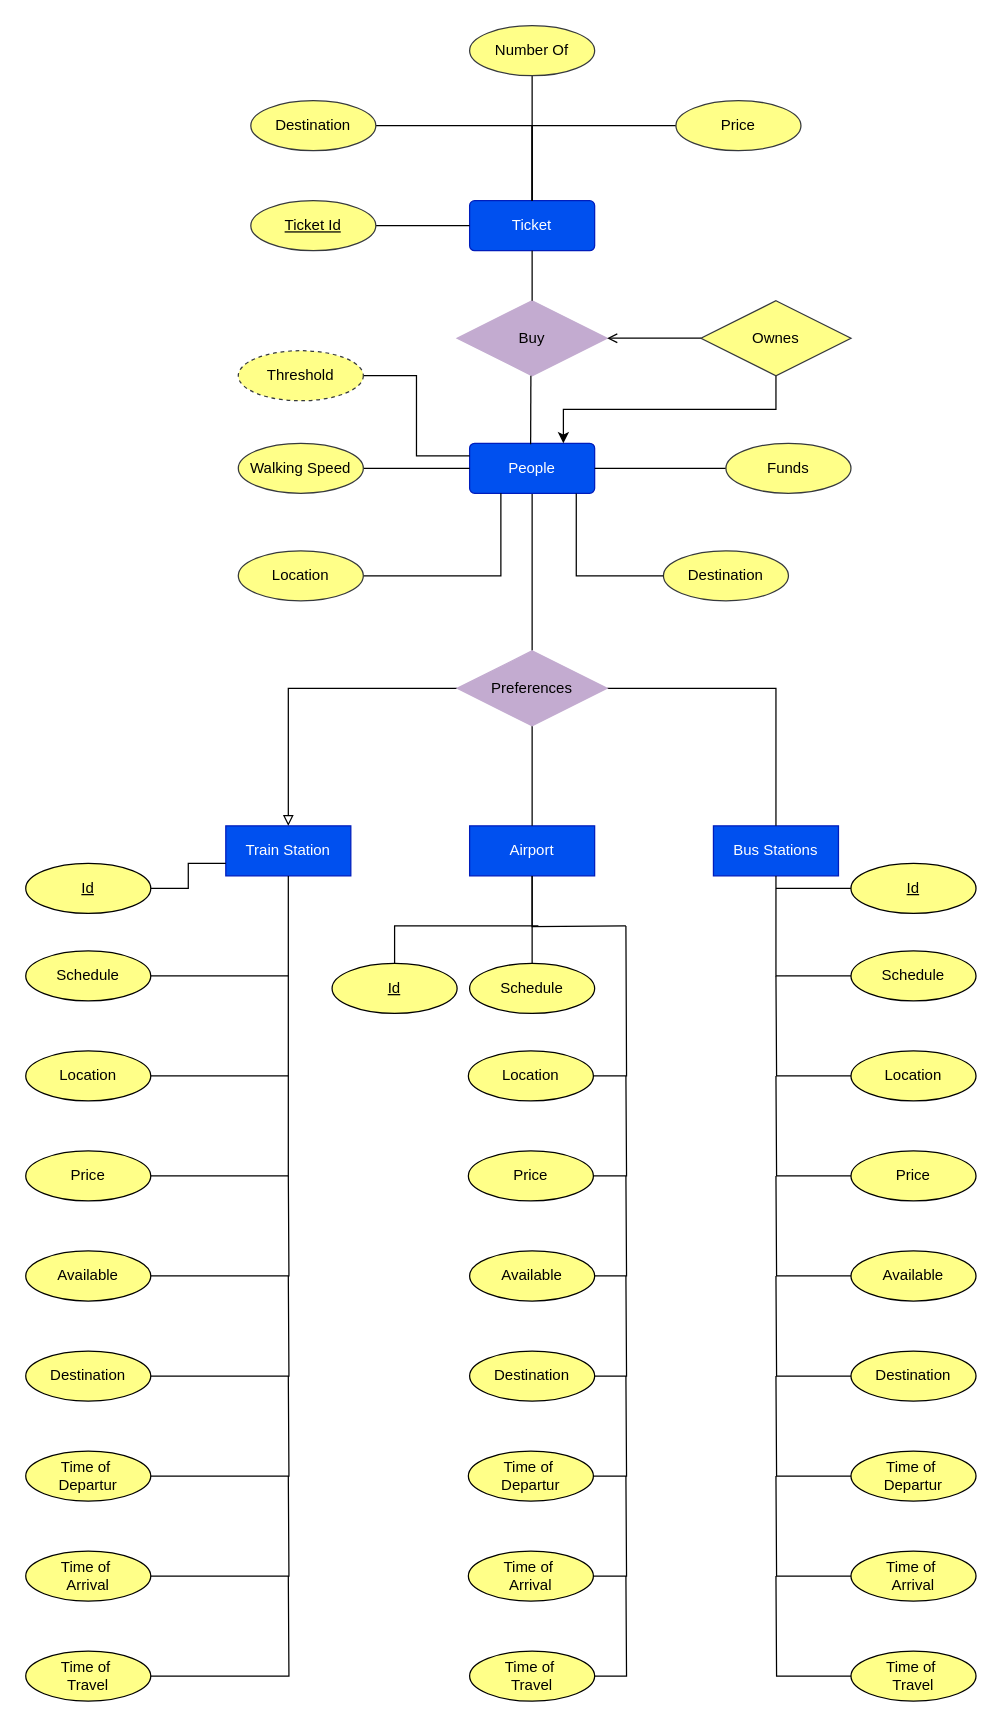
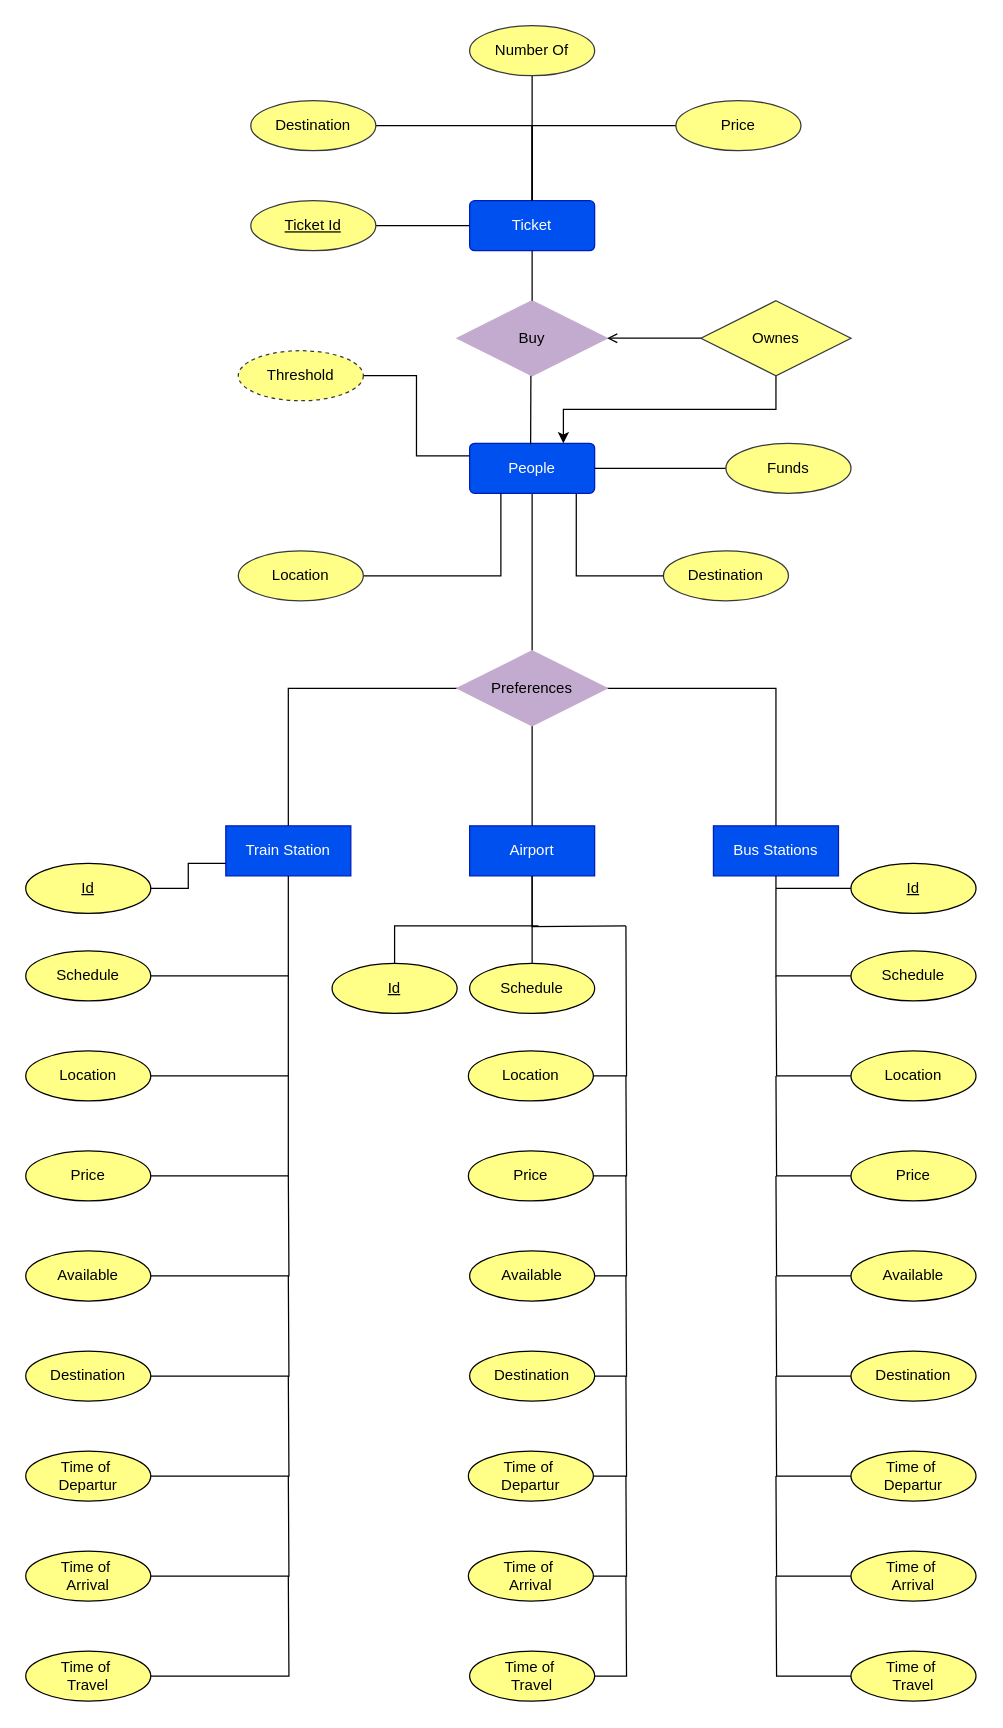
(301, 468) -> none
(416, 468) -> none
(288, 814) -> (288, 819)
